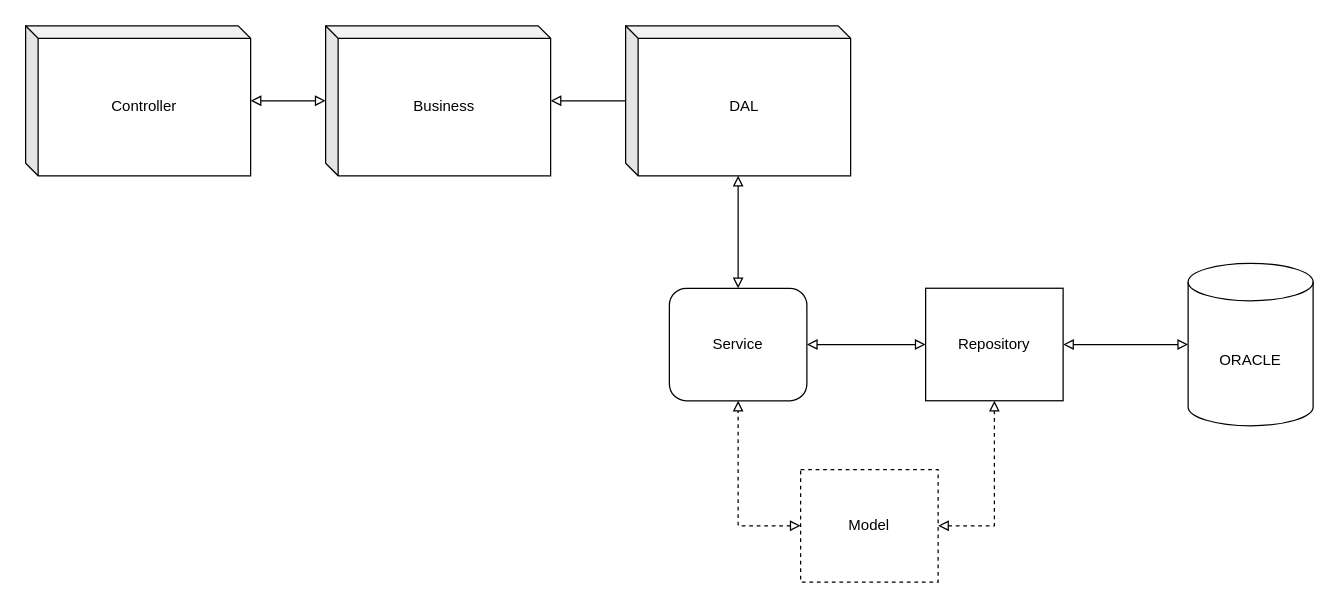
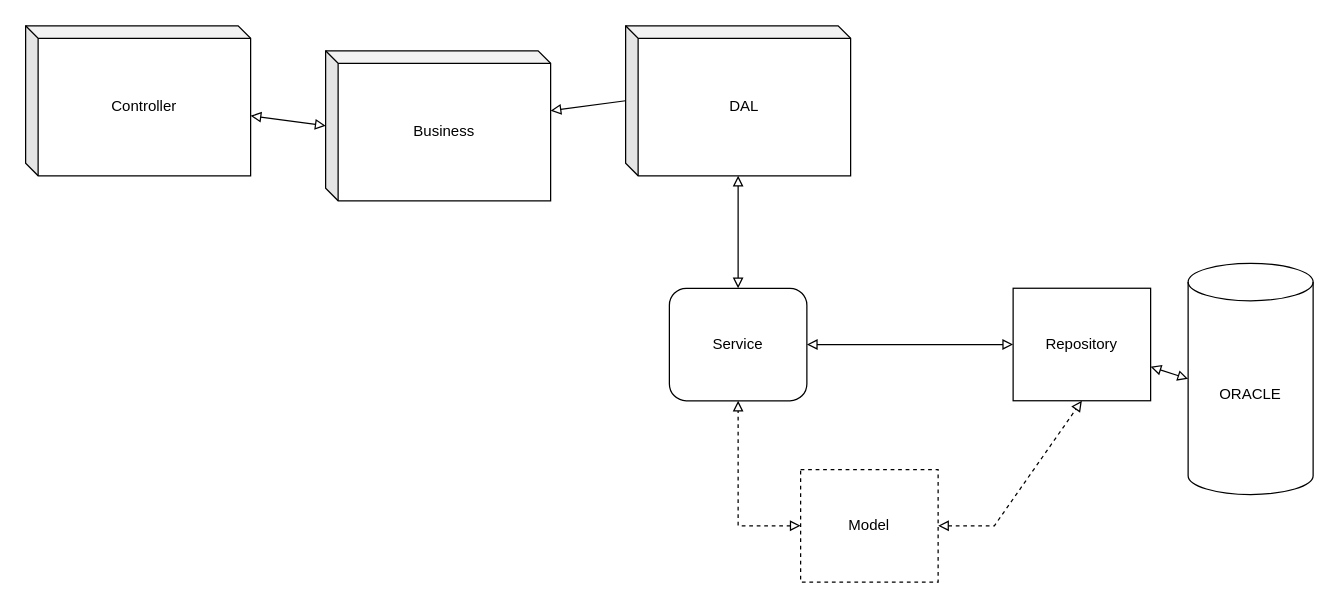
(438, 101) -> (438, 126)
(994, 344) -> (1082, 344)
(1251, 344) -> (1251, 379)
